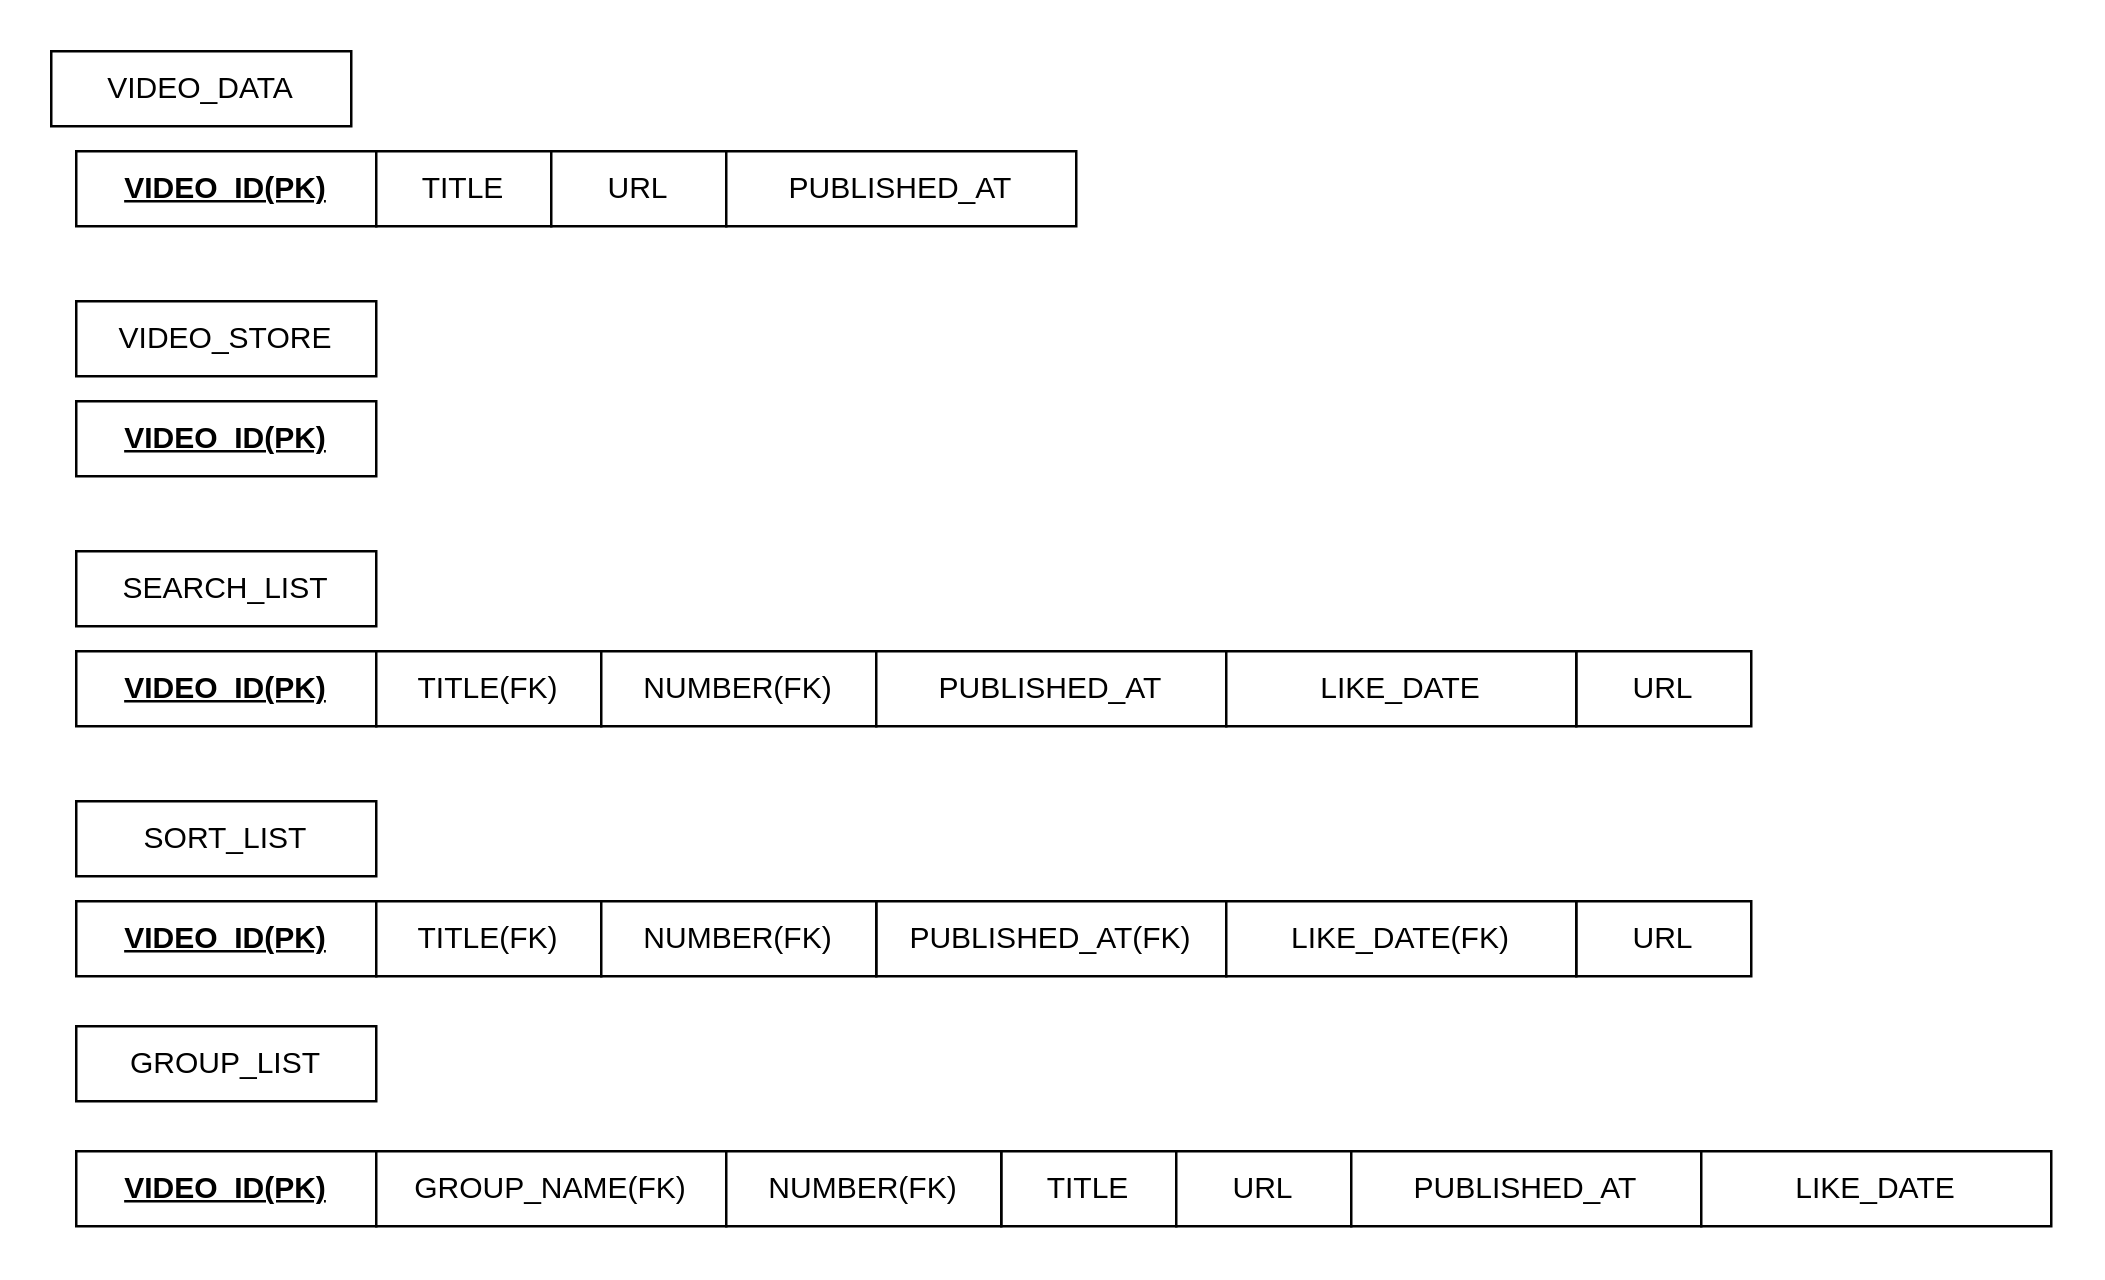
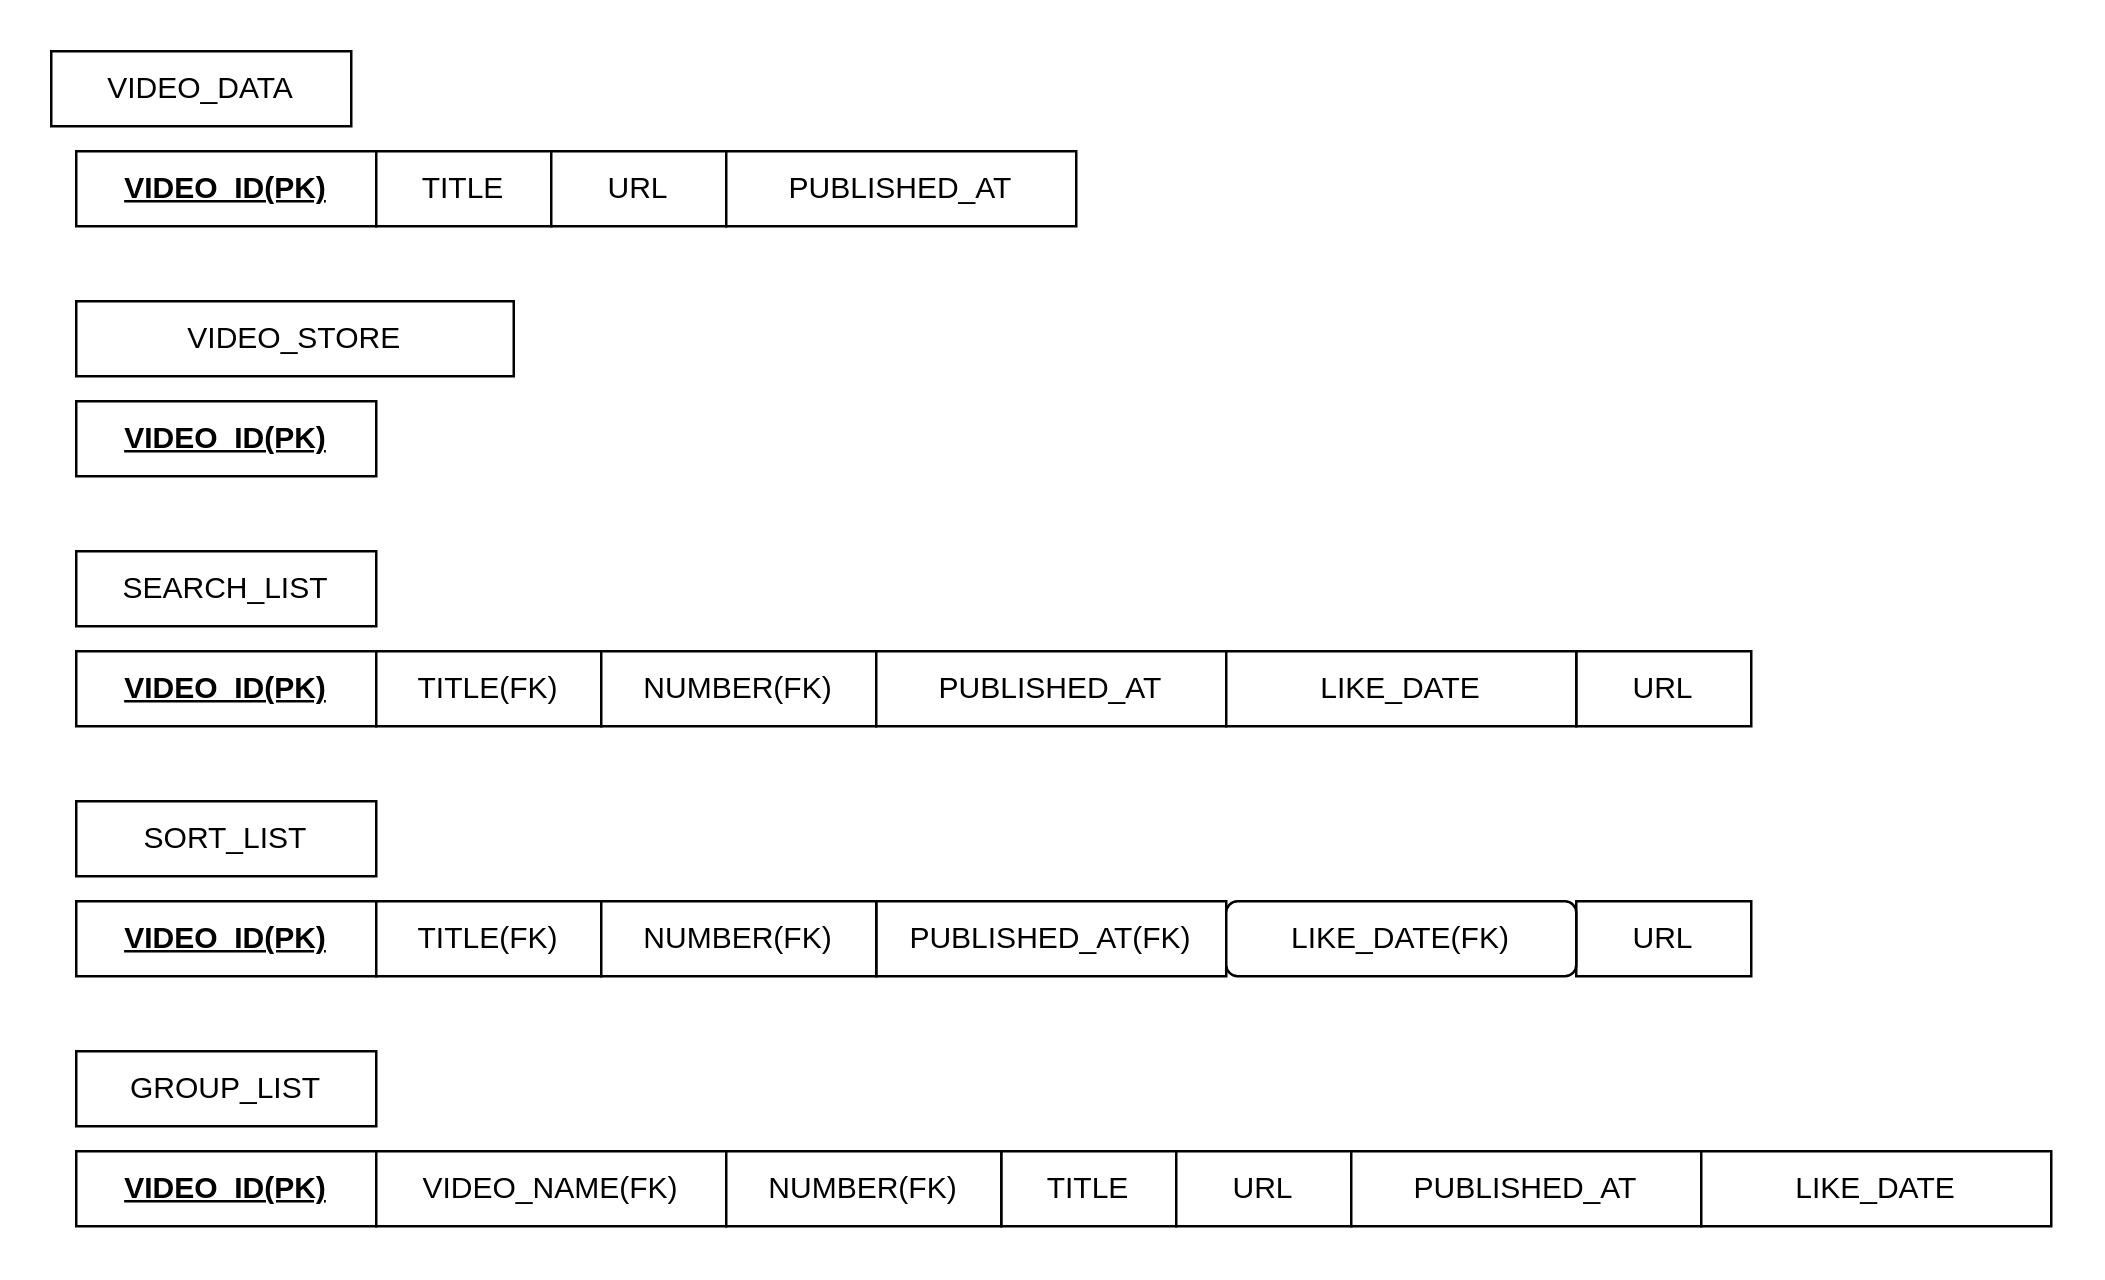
(226, 339) -> (295, 339)
(1401, 939) -> (1401, 939)
(226, 1064) -> (226, 1089)
(551, 1189) -> (551, 1189)
